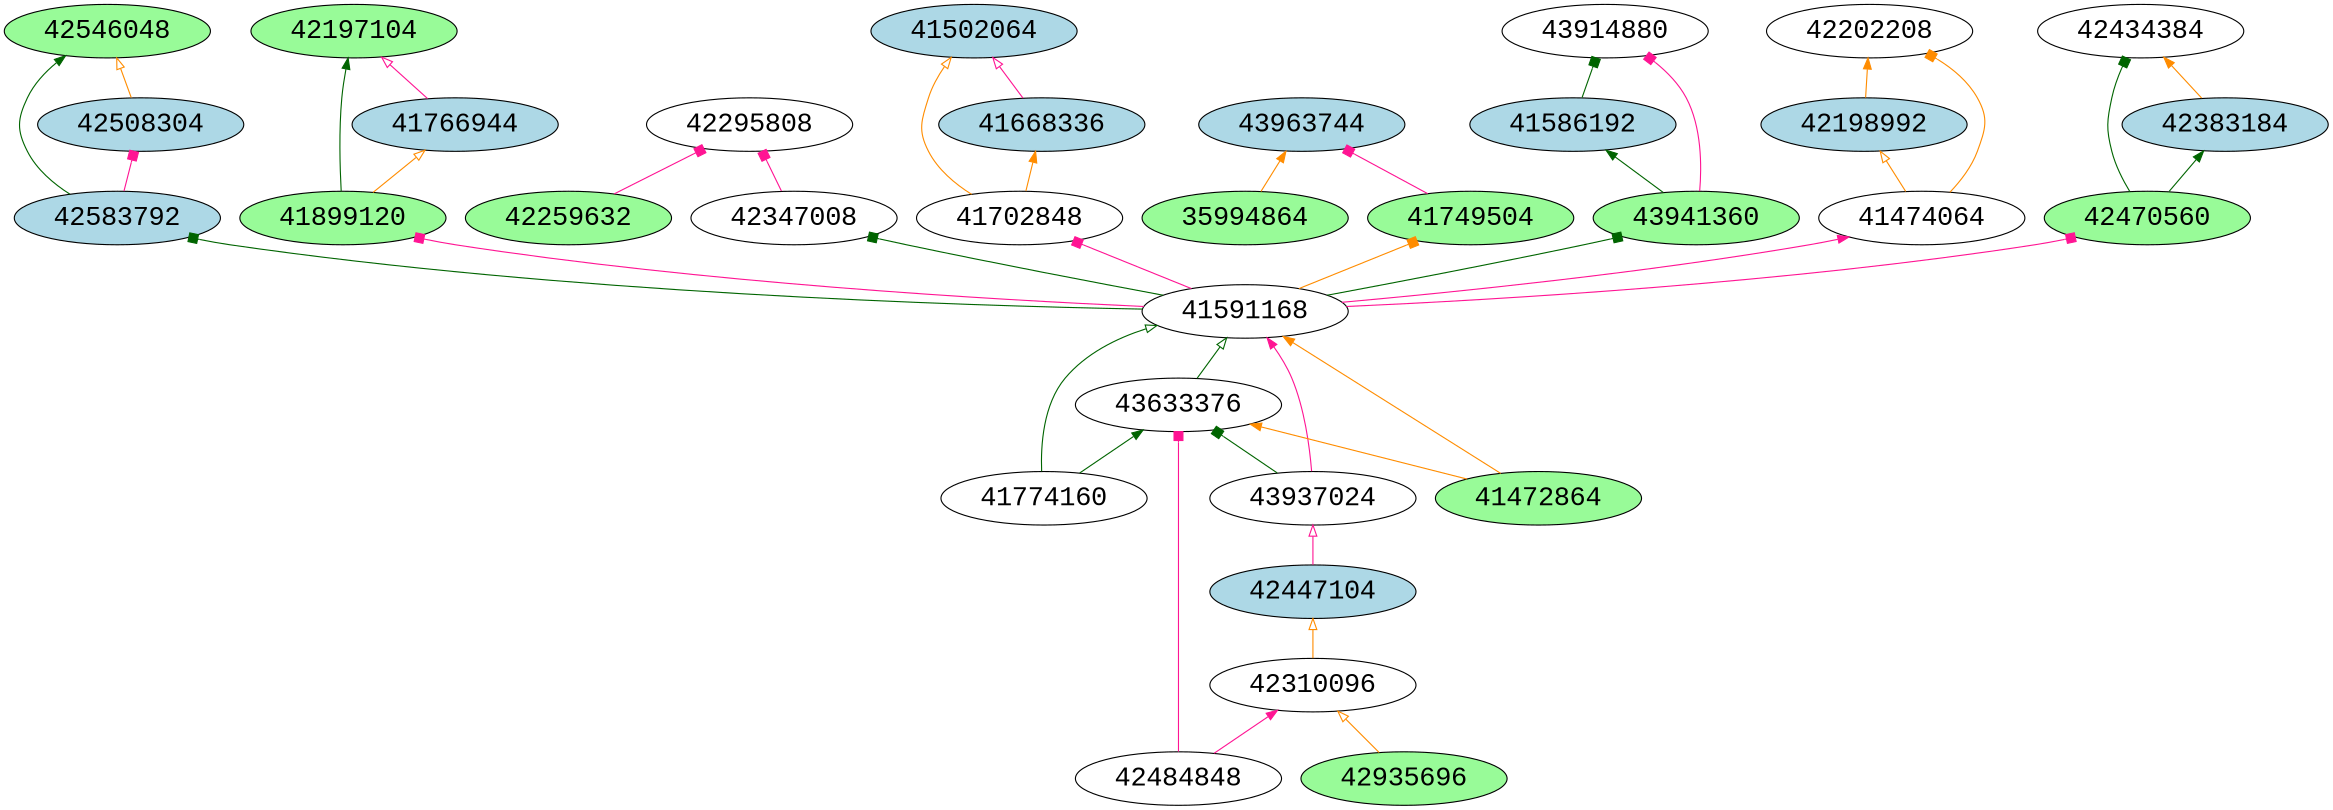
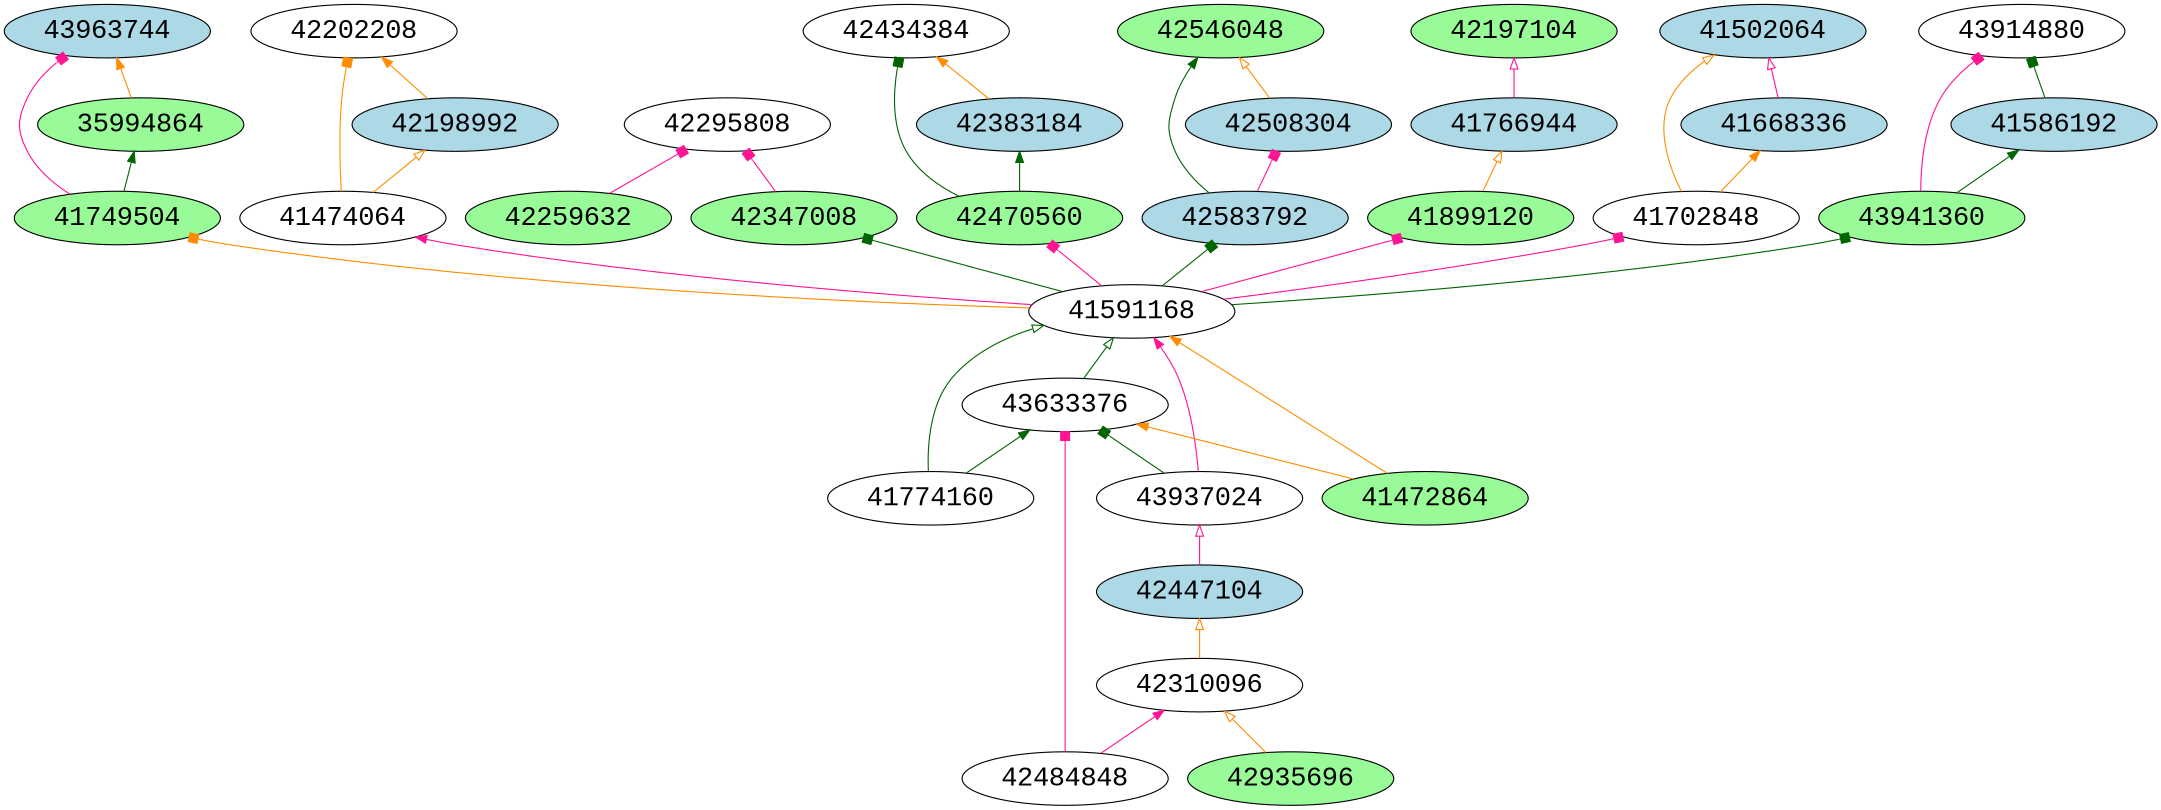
(340, 130) -> none
none -> (128, 177)
(794, 218) -> (794, 218)
